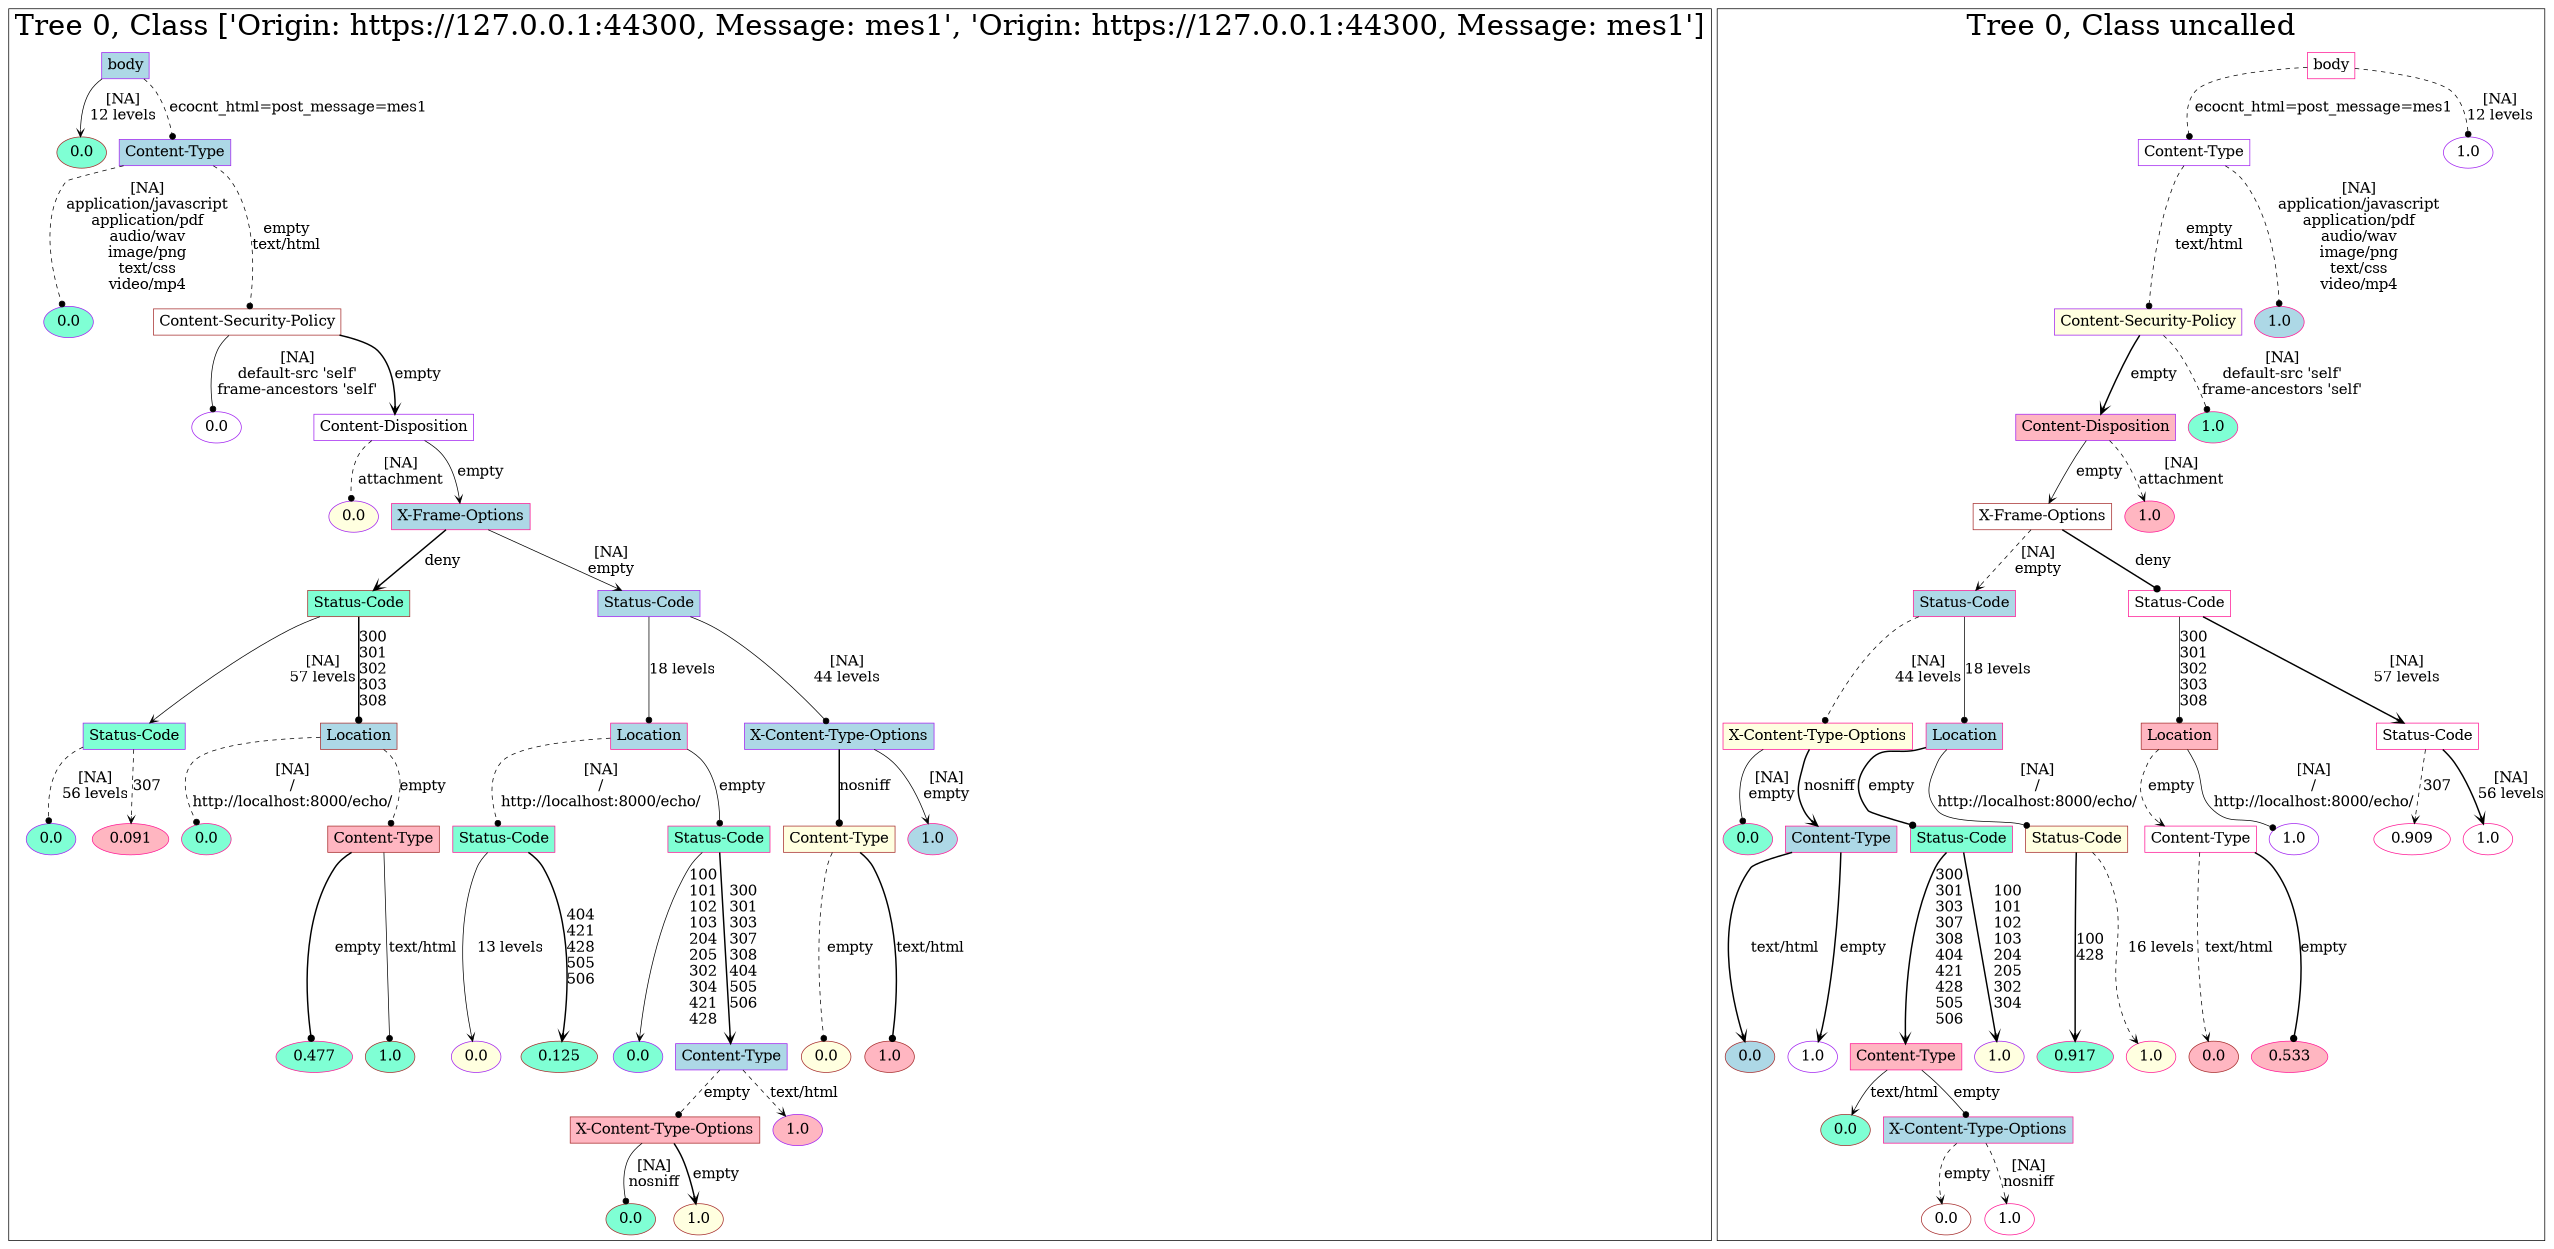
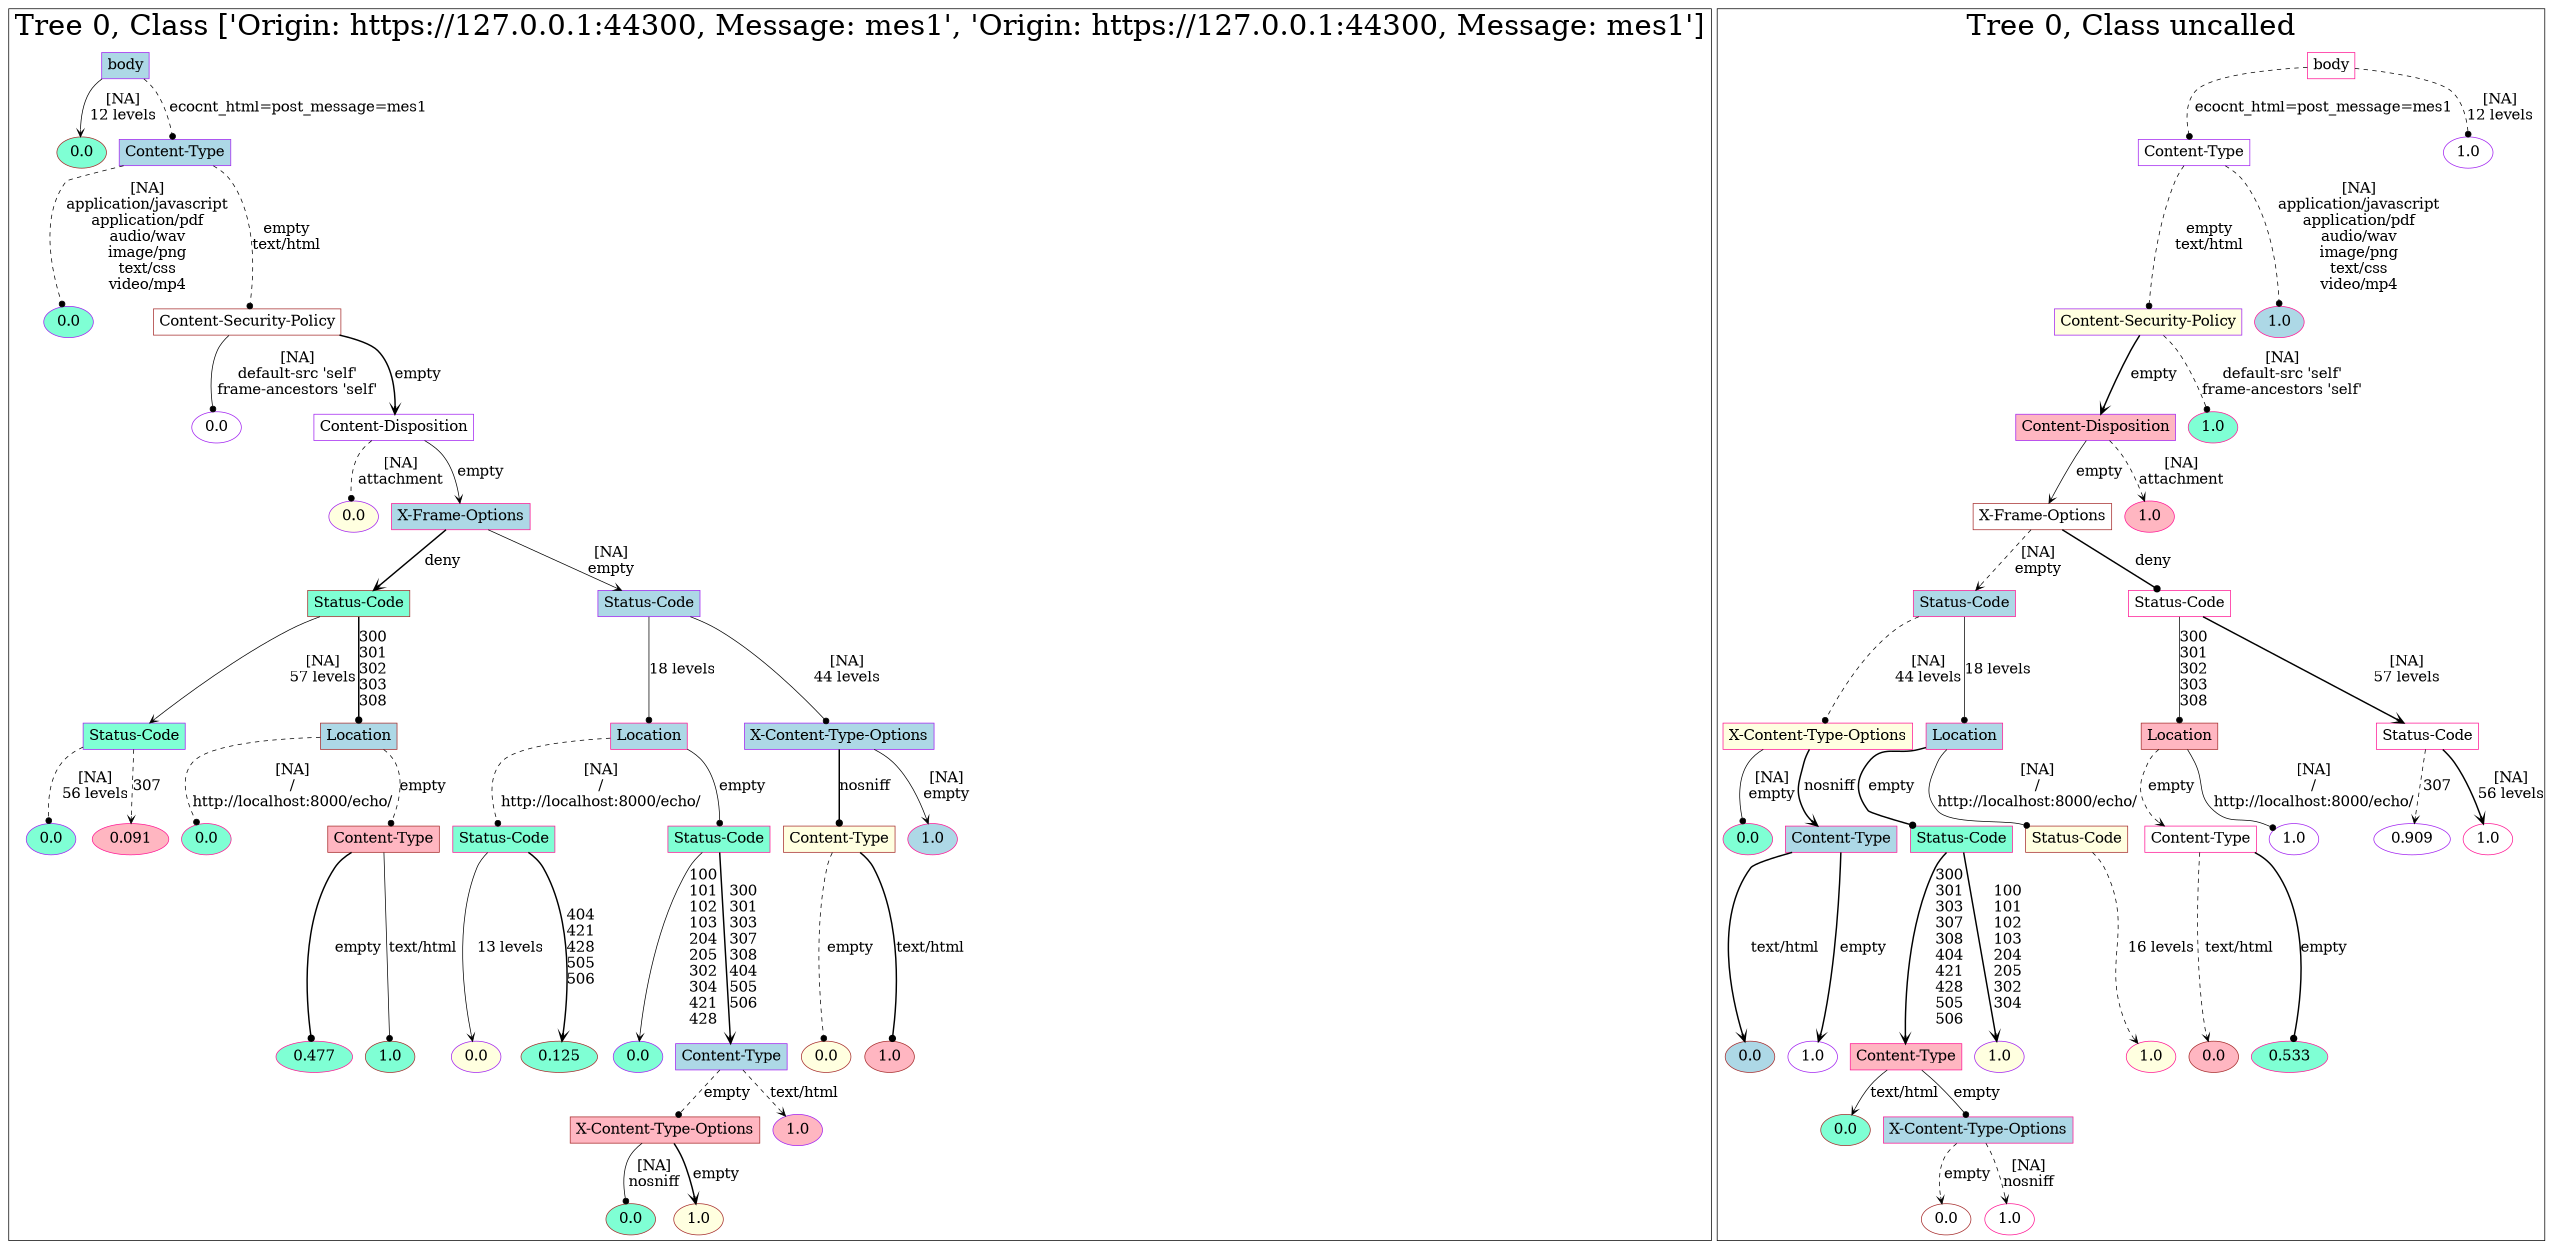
(2412, 839) -> (2412, 839)
(2075, 1057) -> none
(2290, 1057) -> (2290, 1057)
